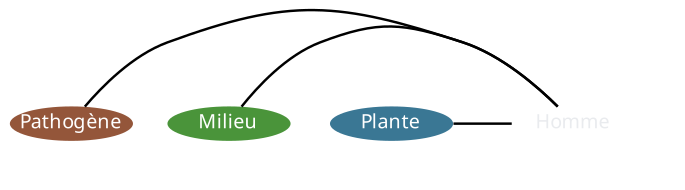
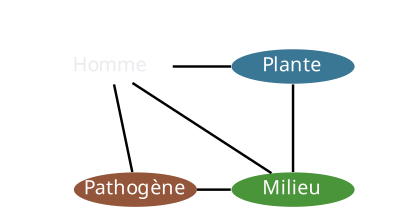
none -> (293, 128)
none -> (214, 190)
